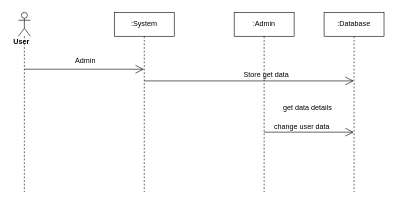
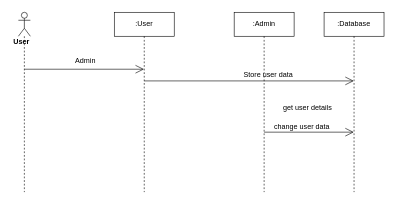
(144, 24) -> (144, 24)
(270, 75) -> (272, 75)
(312, 108) -> (312, 108)
